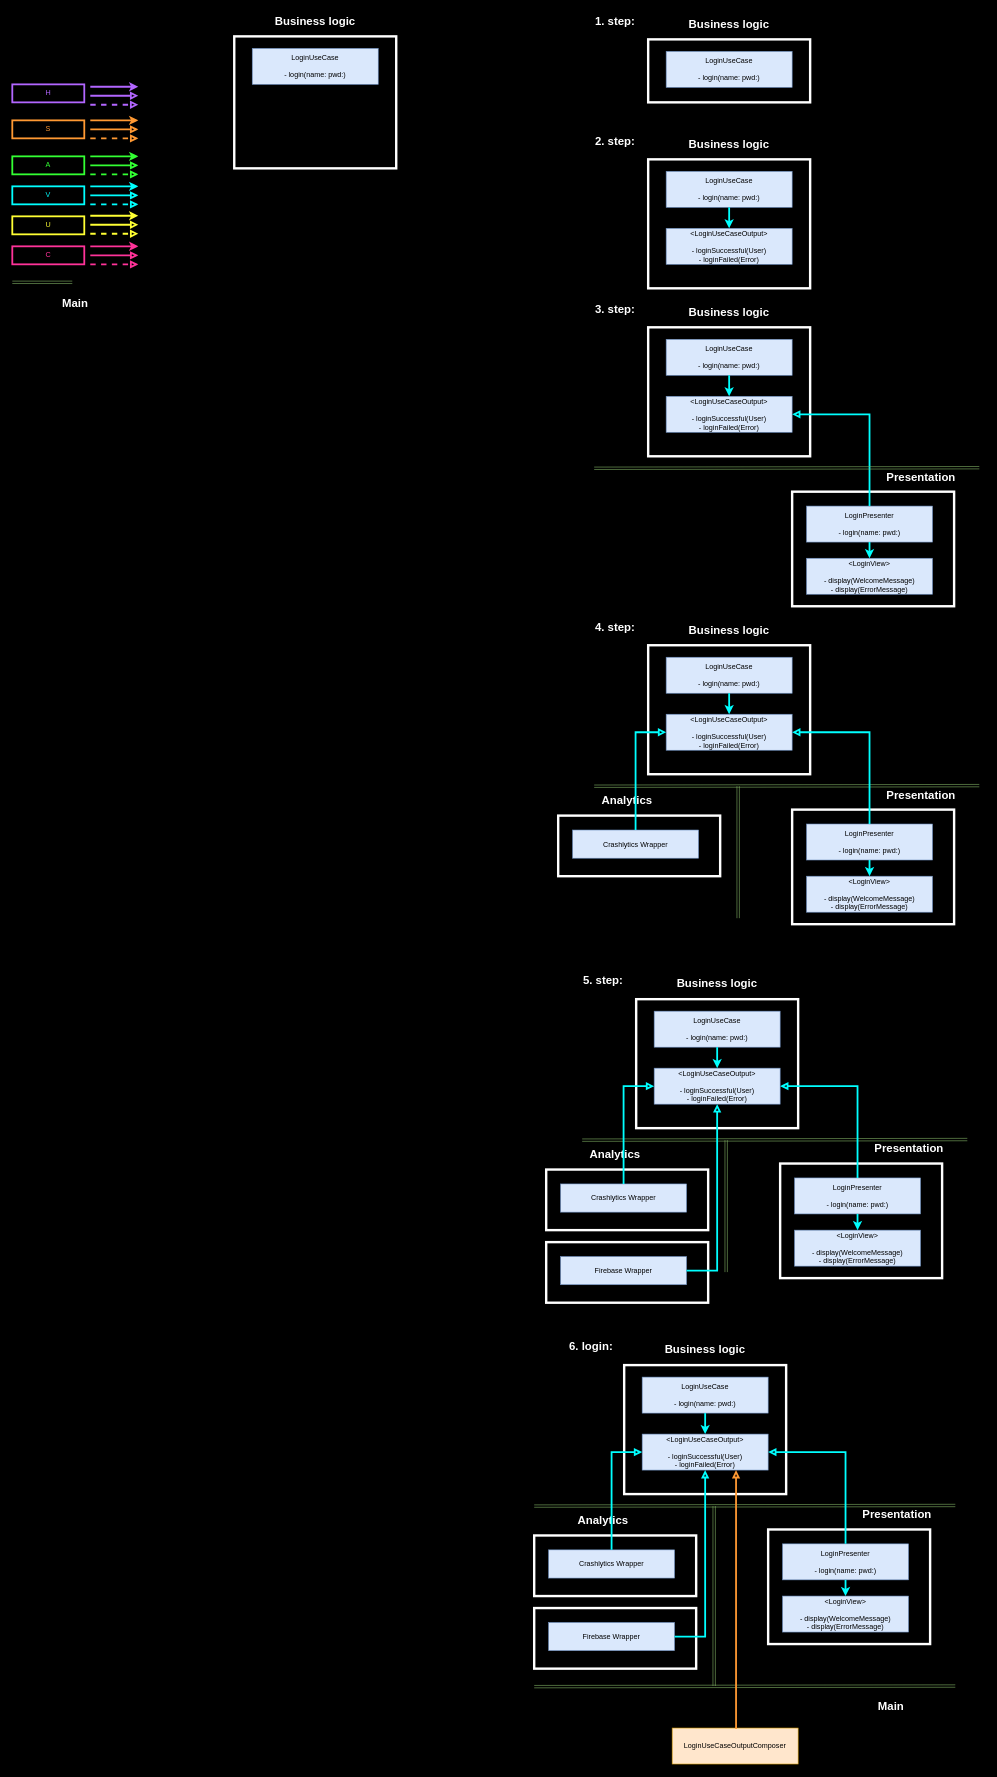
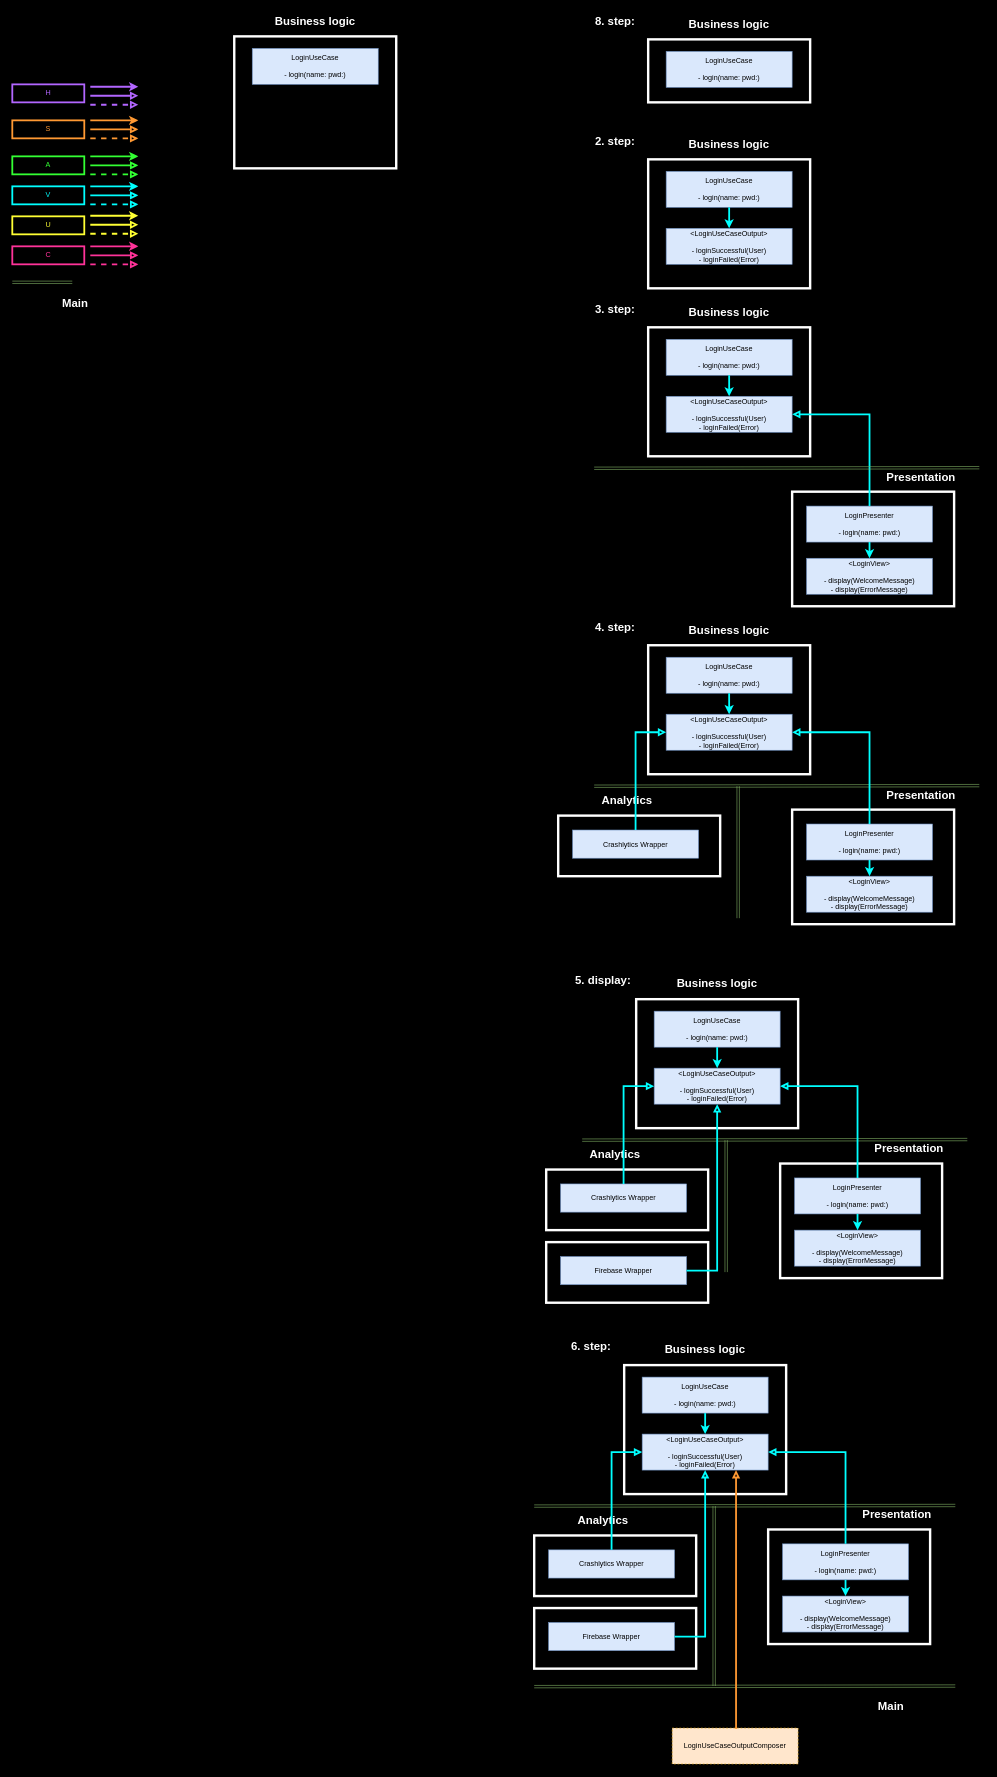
(615, 21) -> (615, 21)
(603, 981) -> (603, 981)
(591, 1347) -> (591, 1347)
(735, 1746) -> (735, 1746)
